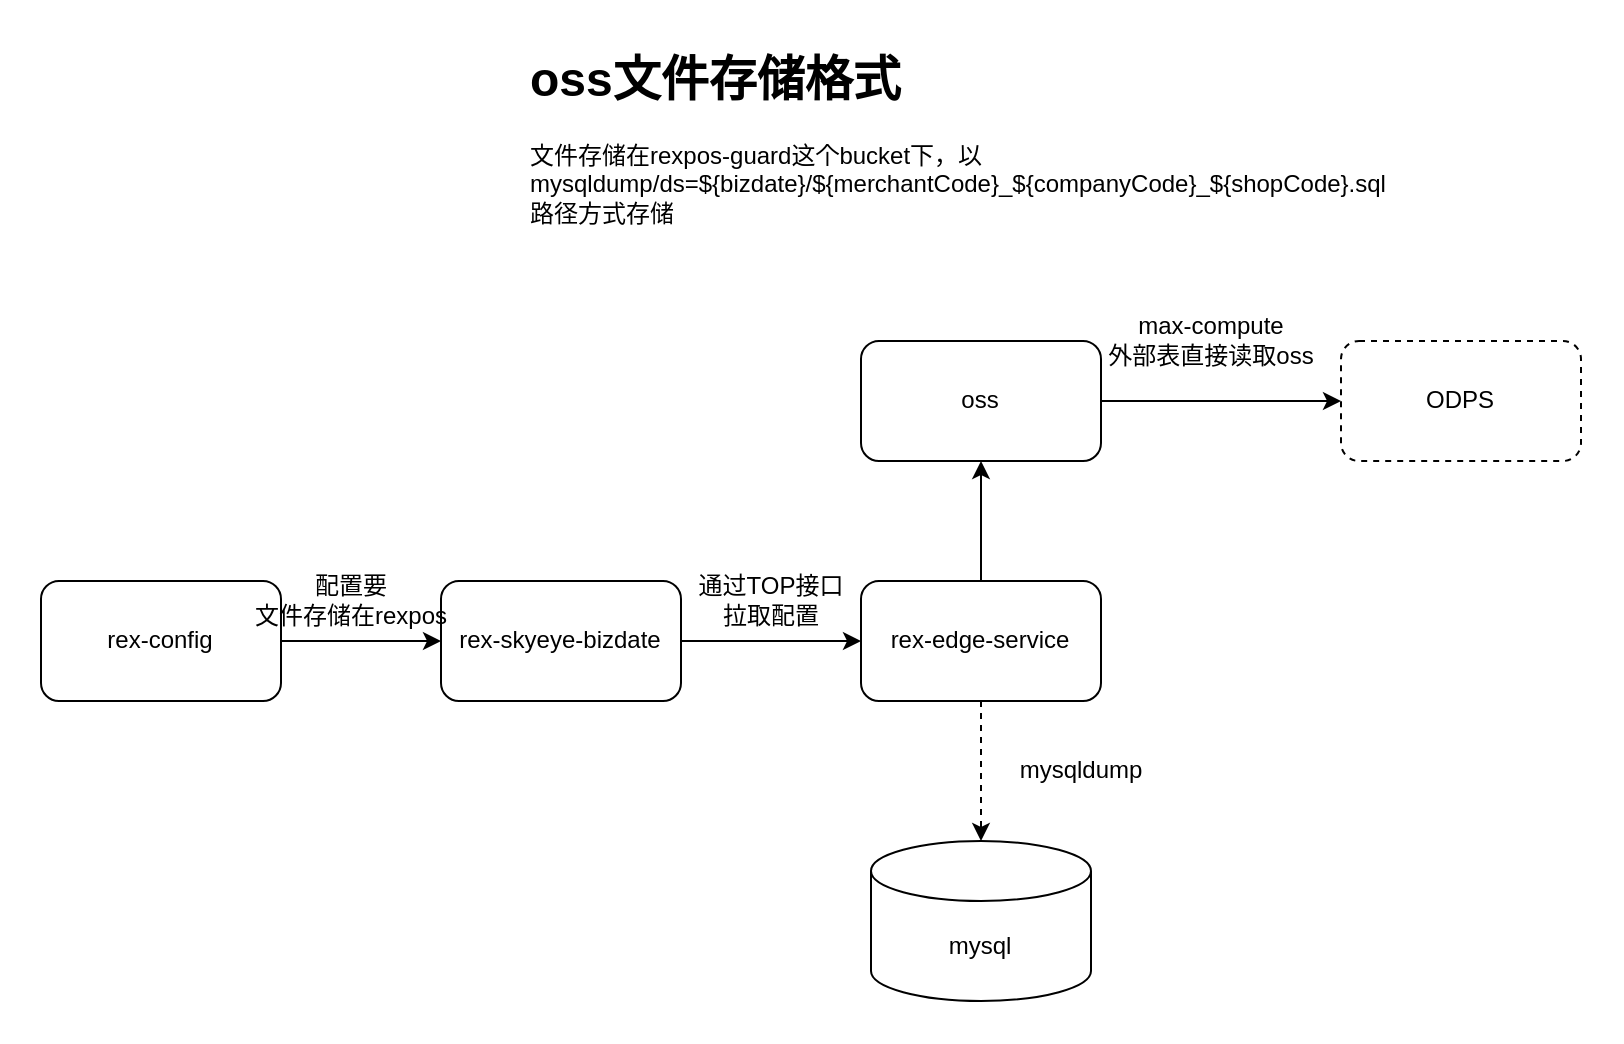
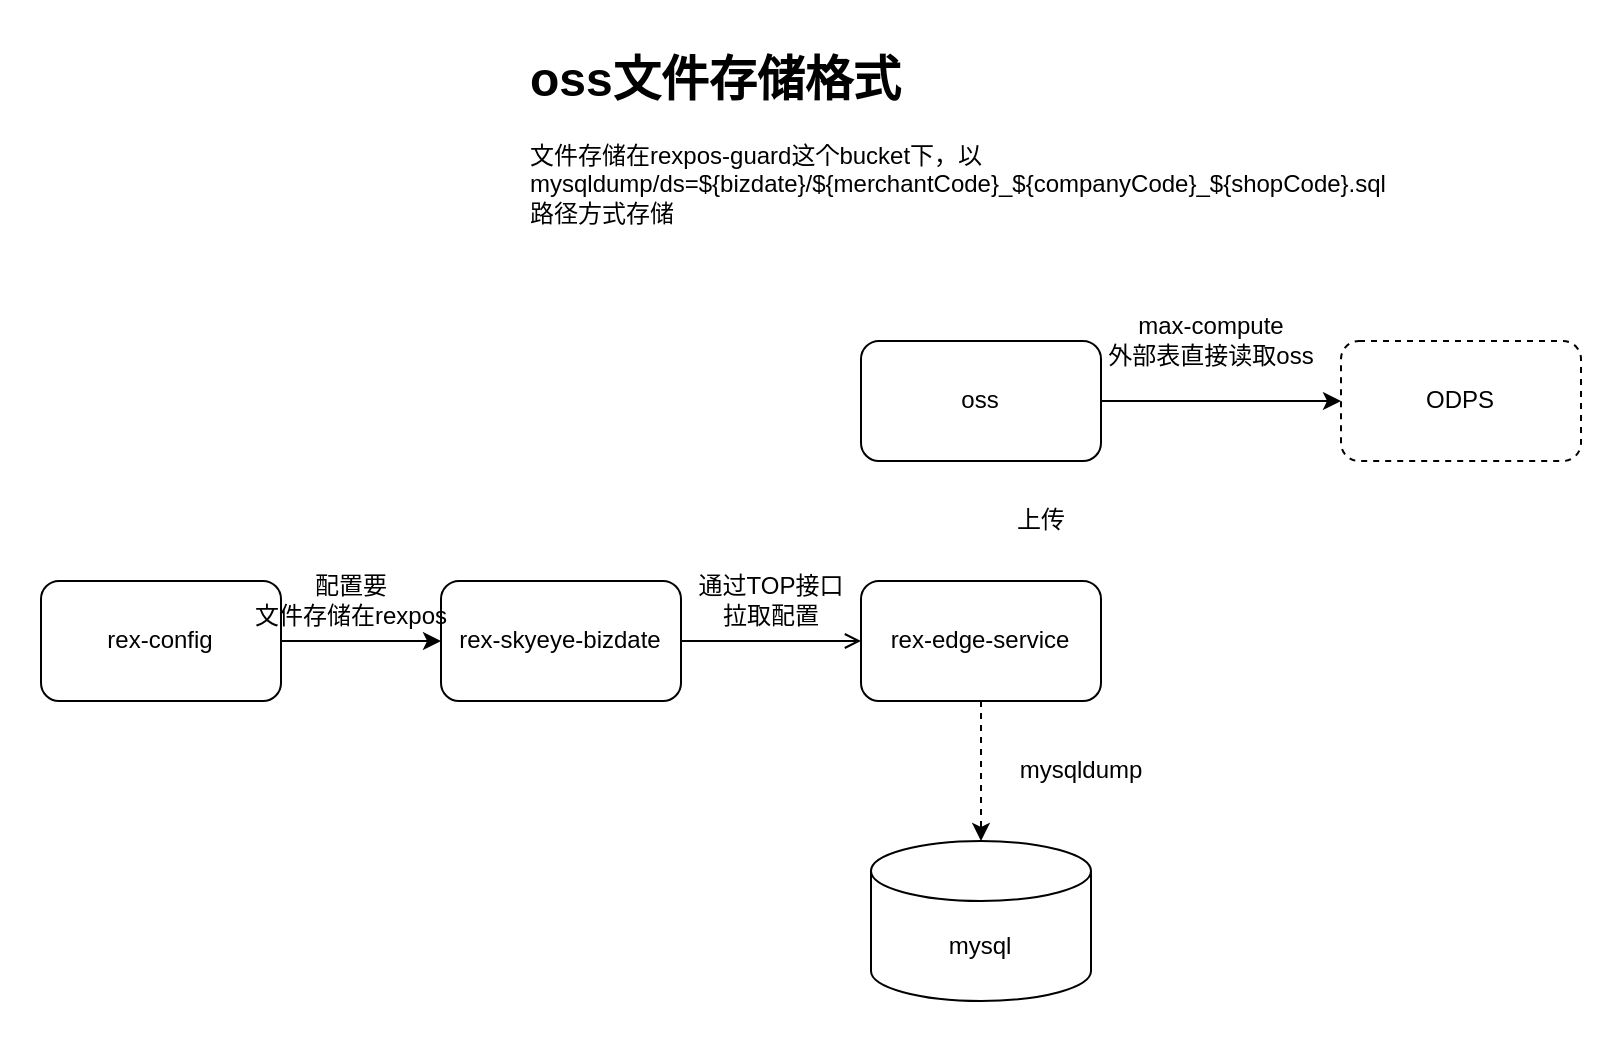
none -> (1041, 521)
(981, 528) -> none
(846, 641) -> (848, 641)
